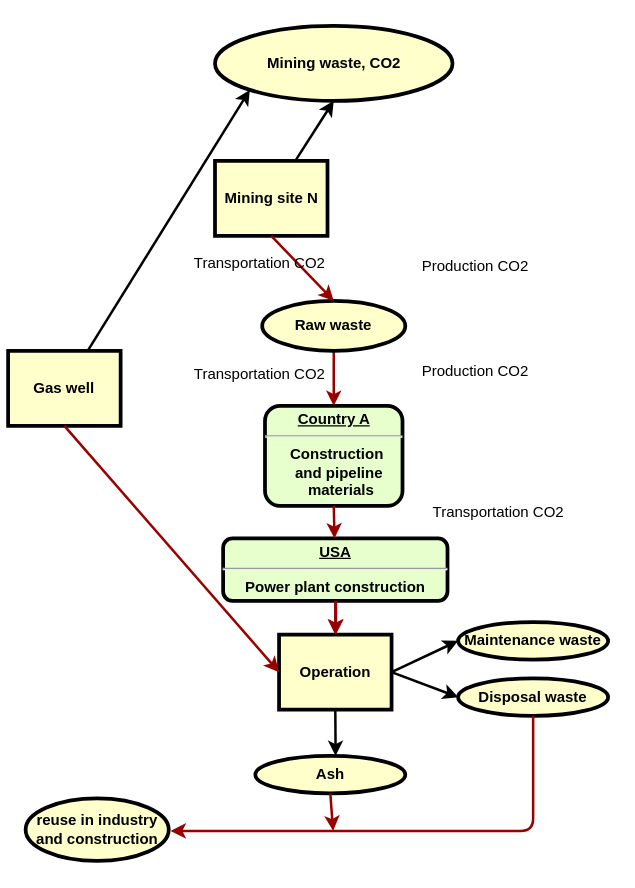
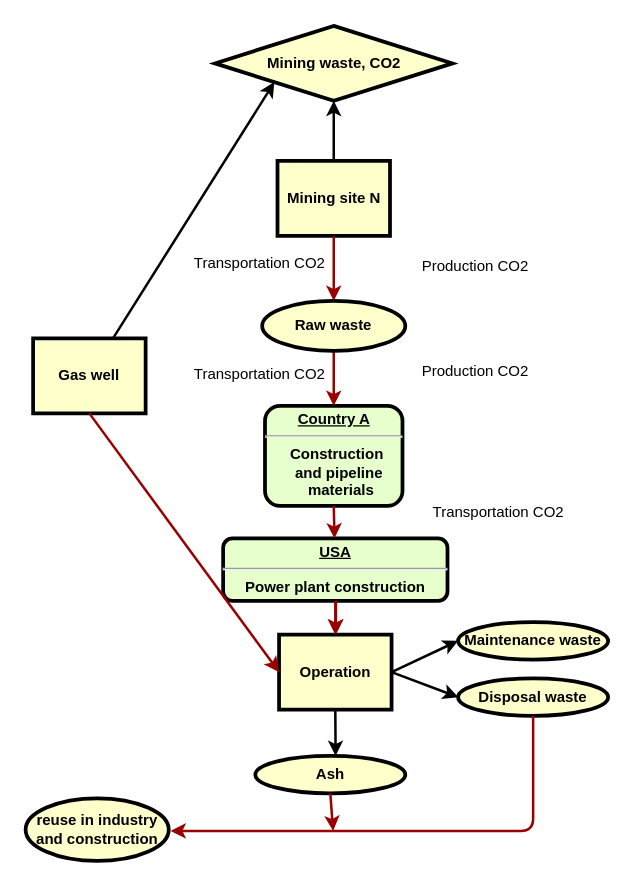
(334, 63) -> (334, 63)
(271, 198) -> (334, 198)
(64, 388) -> (89, 376)
